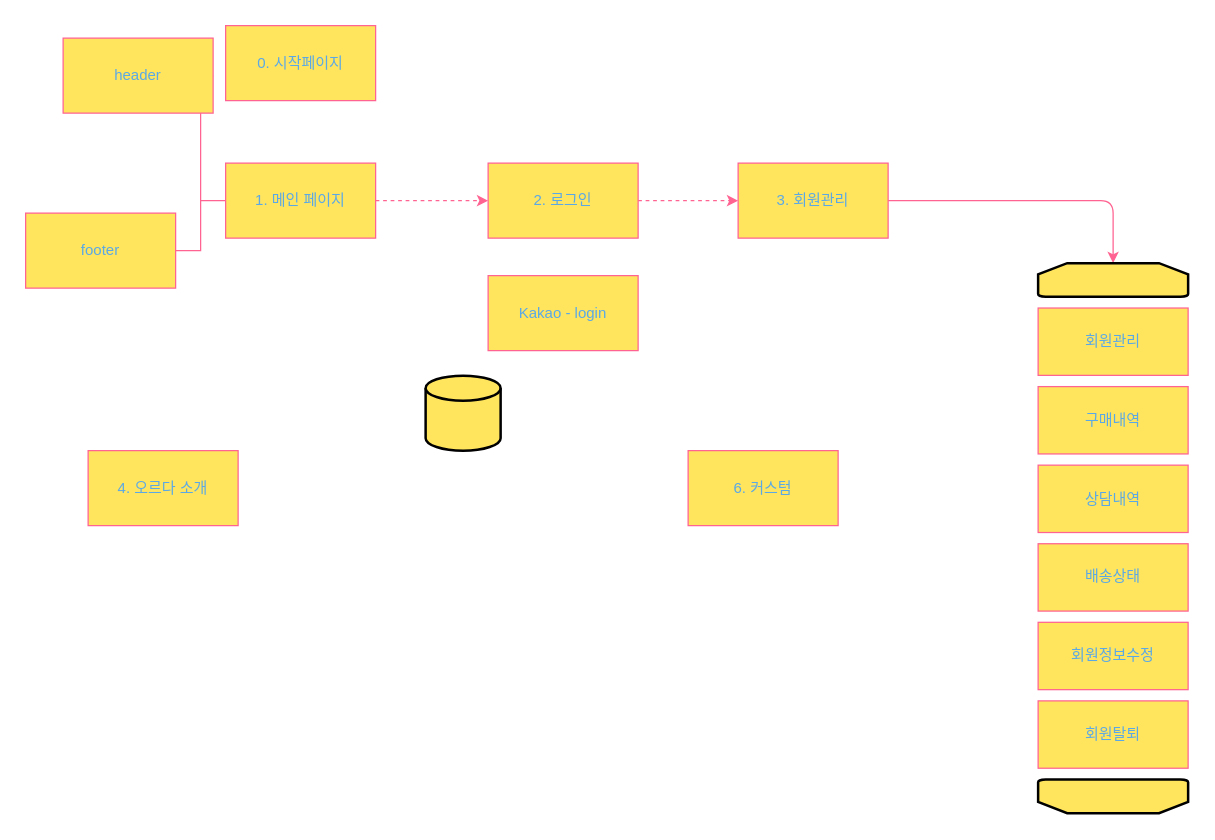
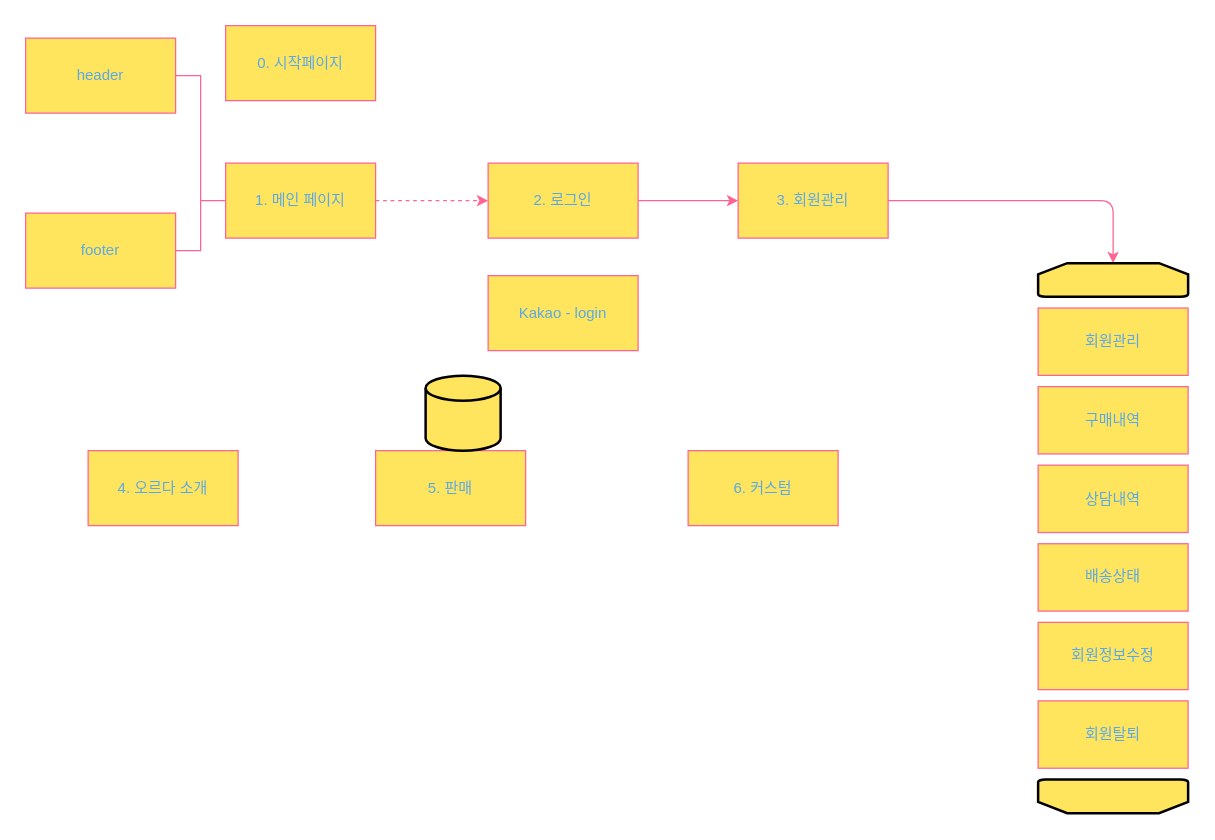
(138, 76) -> (101, 76)
(684, 201) -> (684, 201)
none -> (451, 488)
